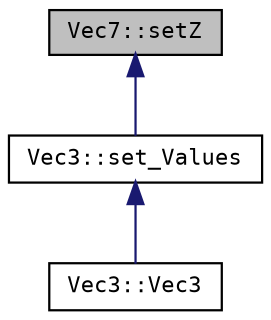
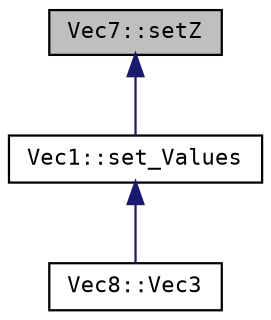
(136, 159) -> (136, 159)
(136, 287) -> (136, 287)
